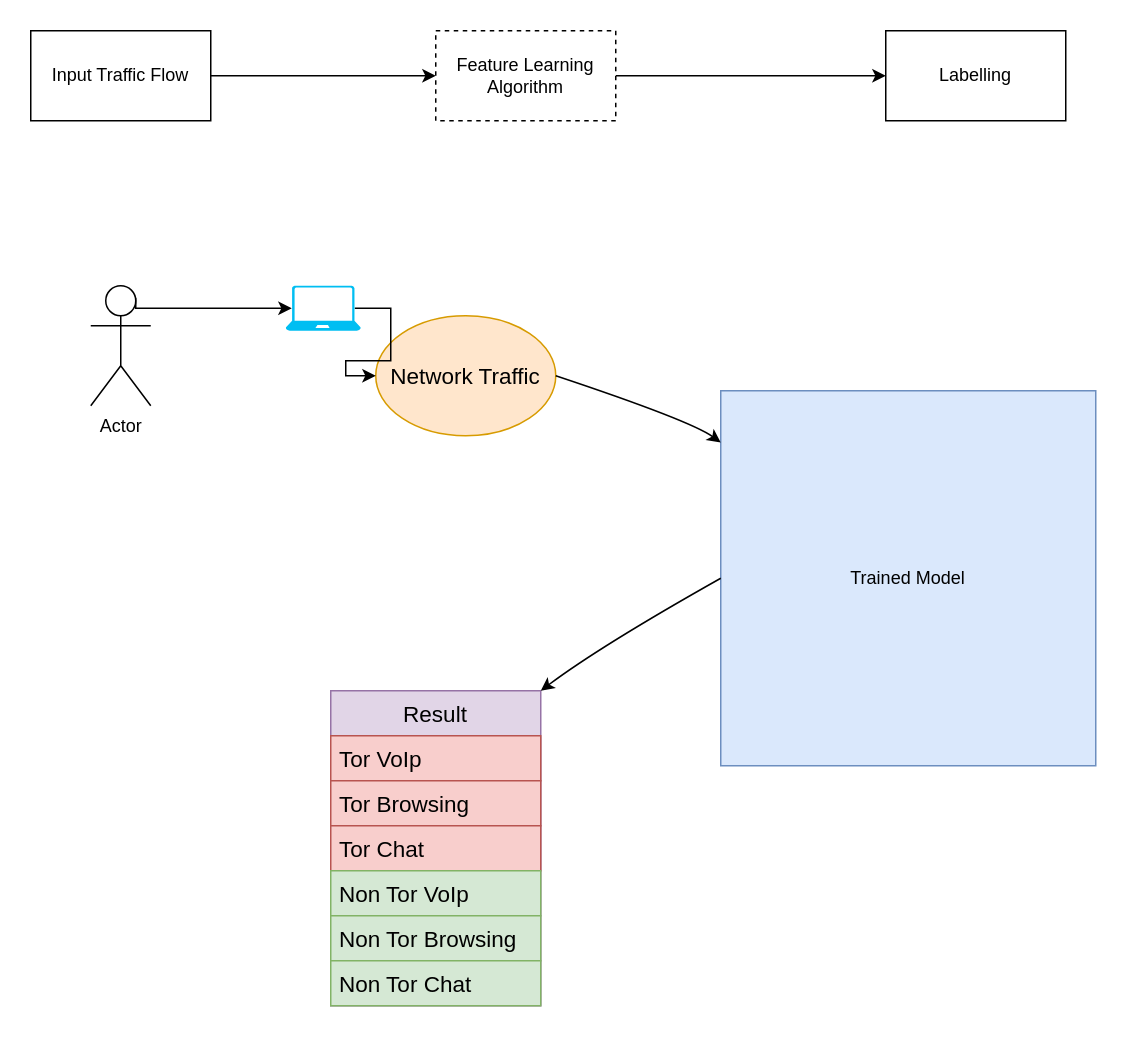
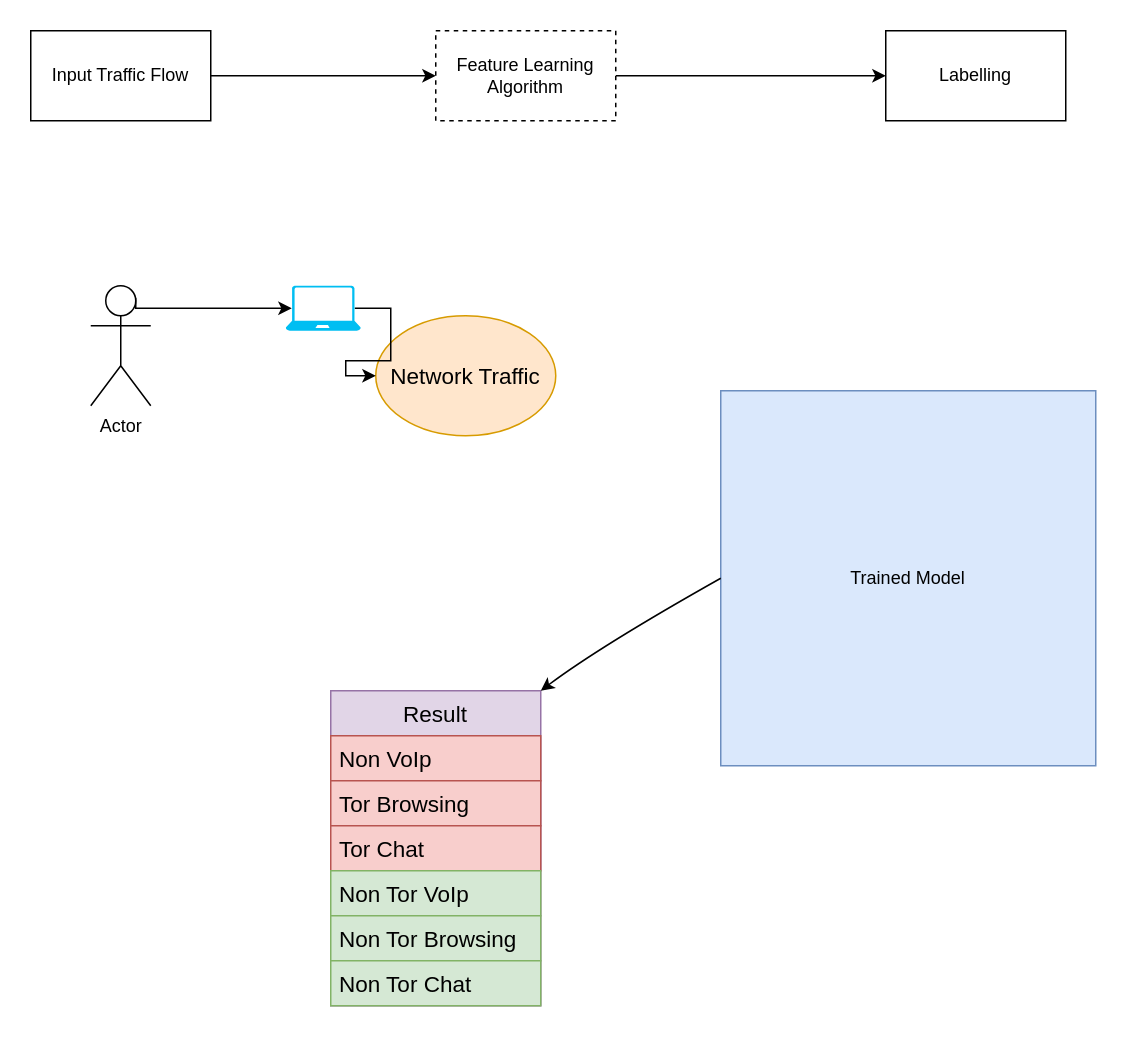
(635, 403) -> none
(386, 760) -> (386, 760)
